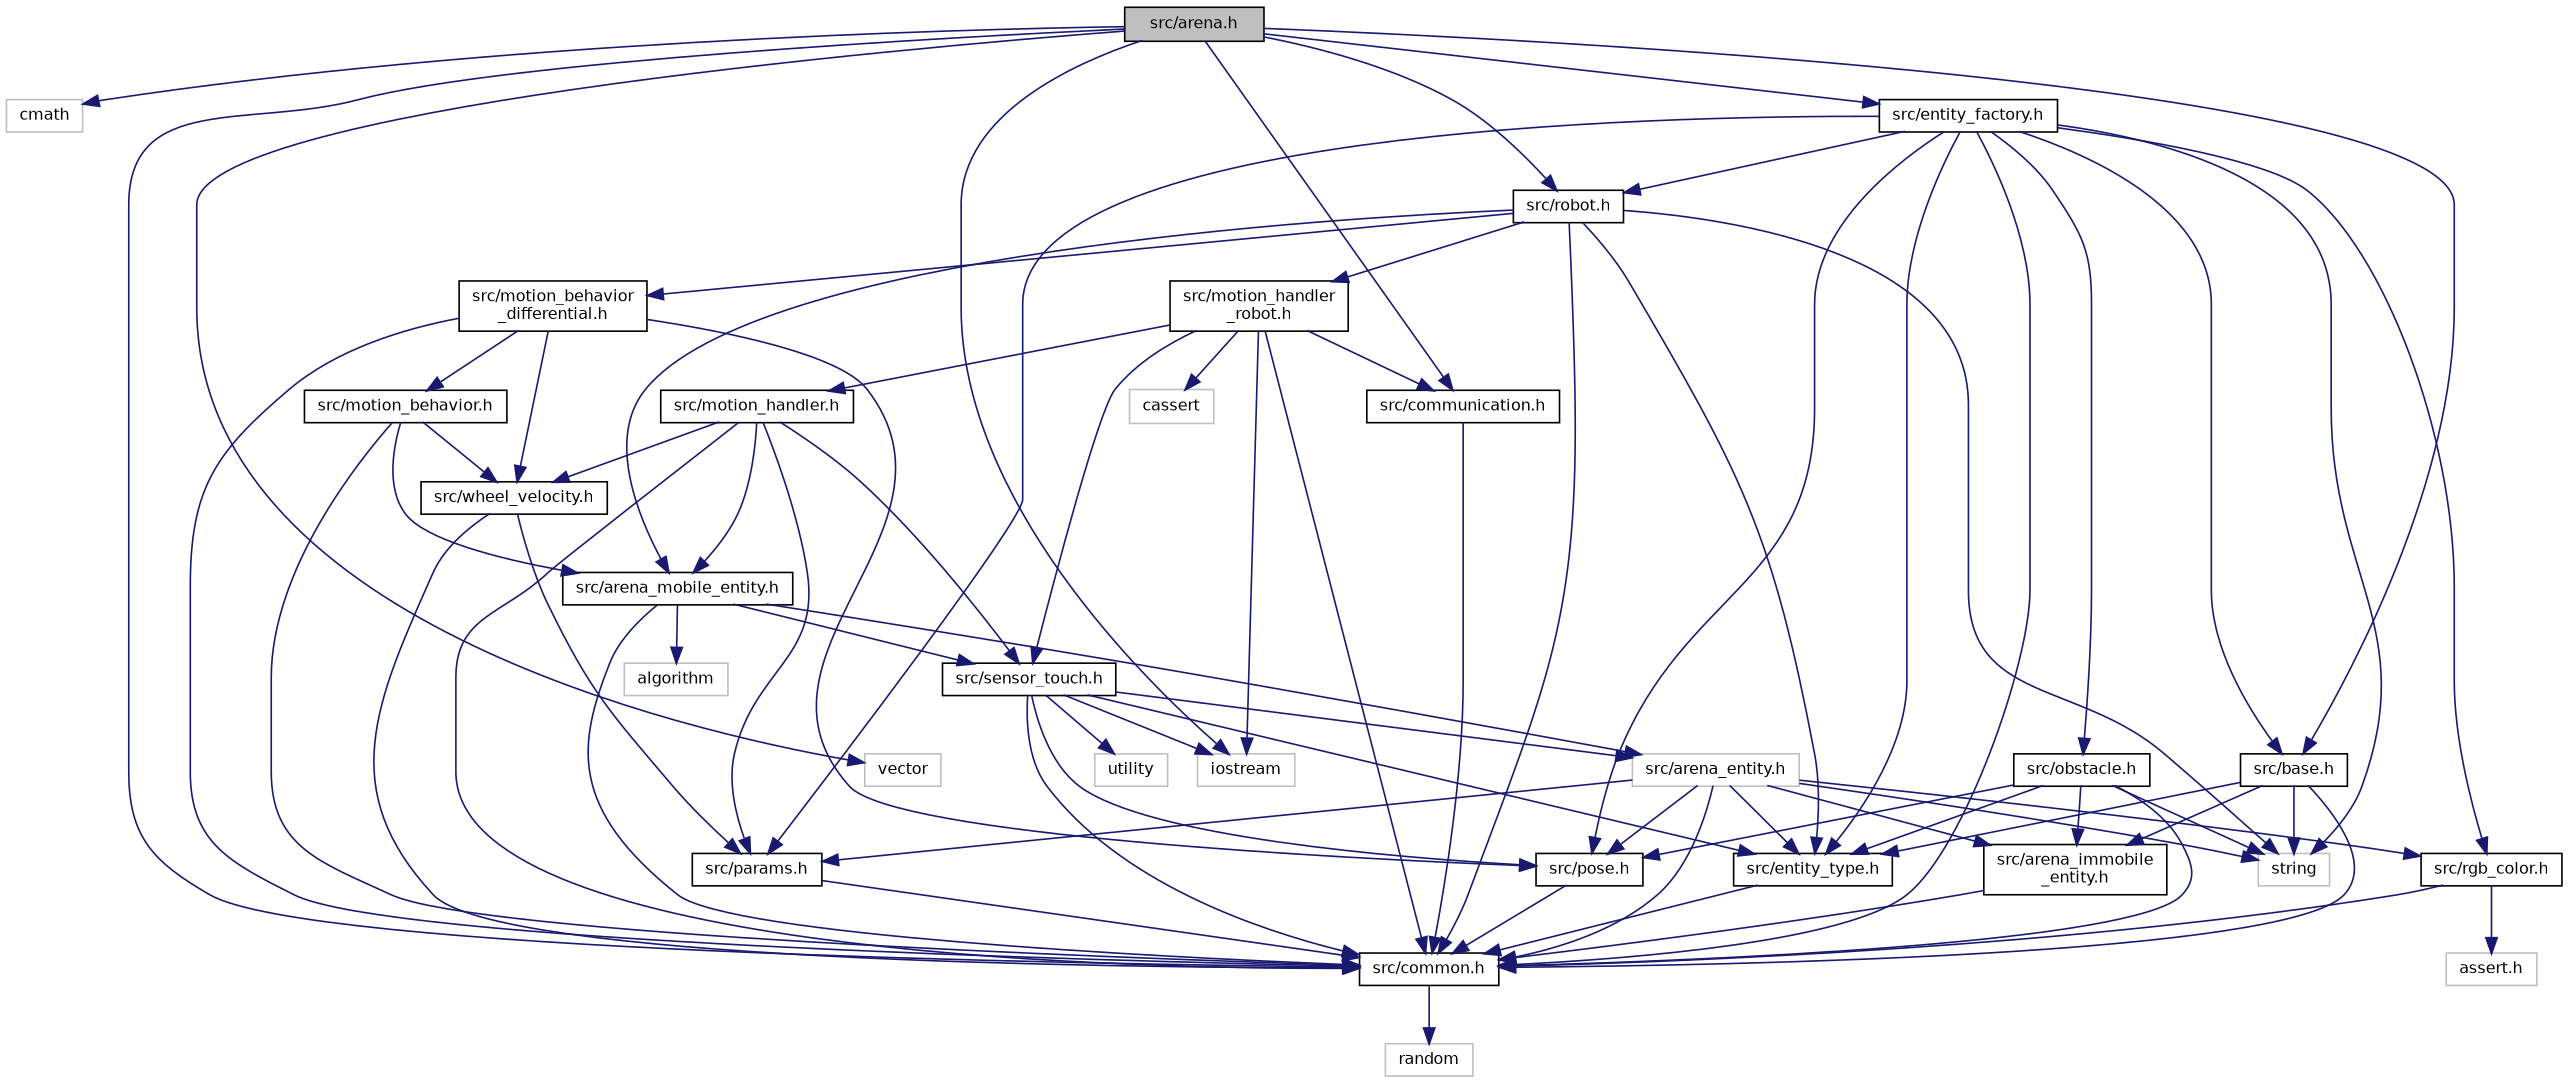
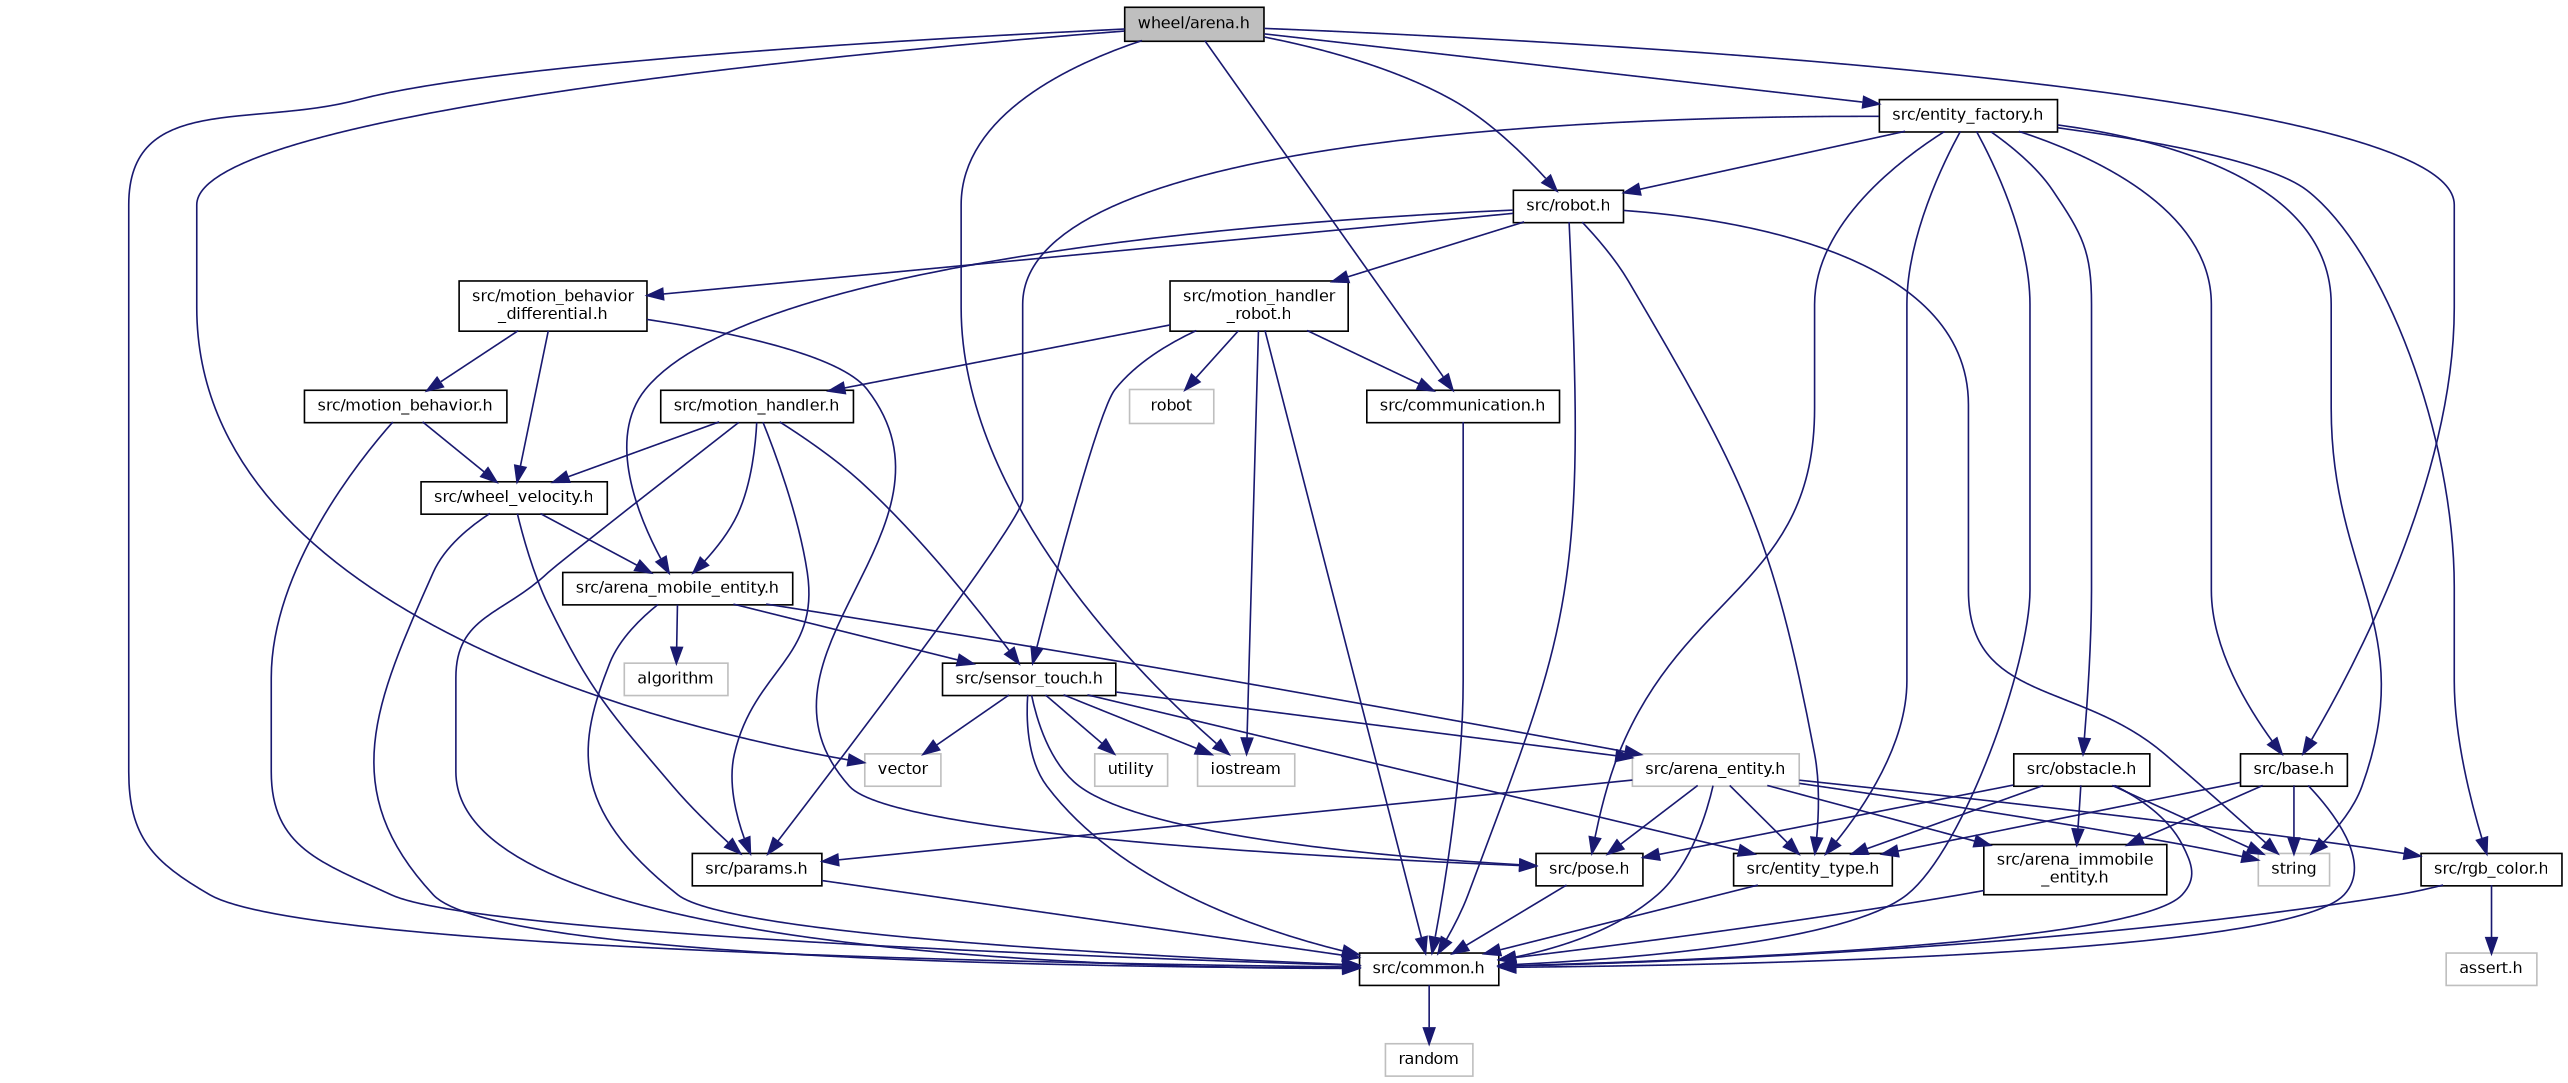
(1194, 24) -> (1194, 24)
(45, 116) -> none
(1172, 406) -> (1172, 406)
(435, 535) -> (579, 534)
none -> (973, 720)
(430, 921) -> none
